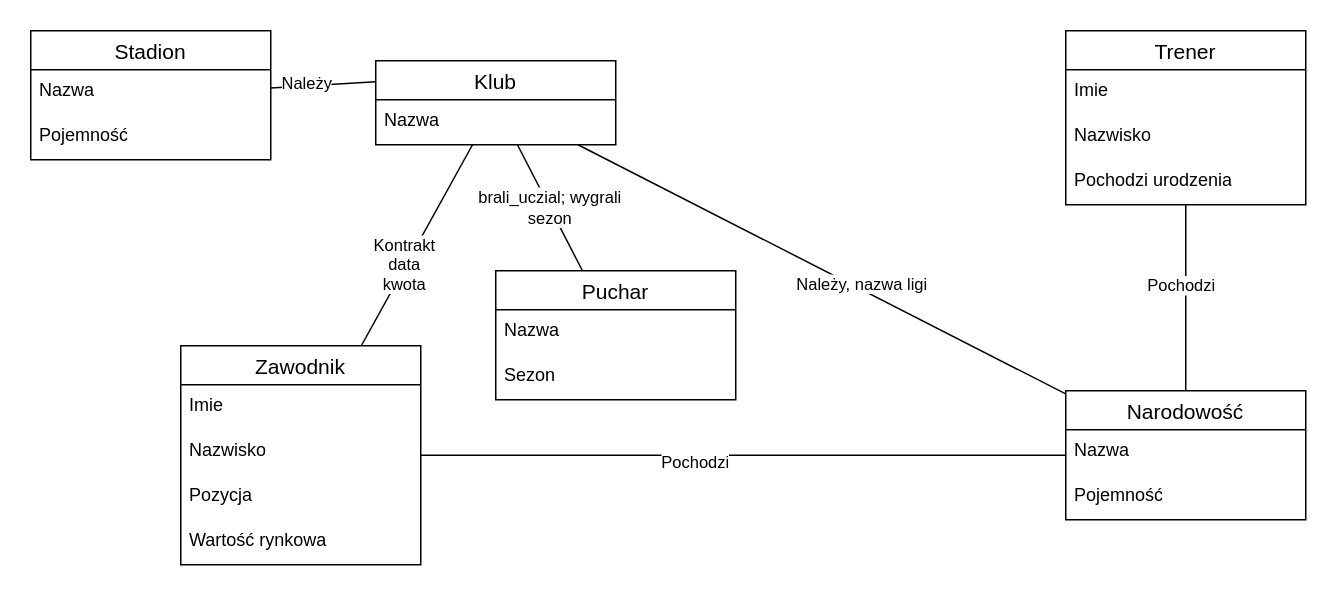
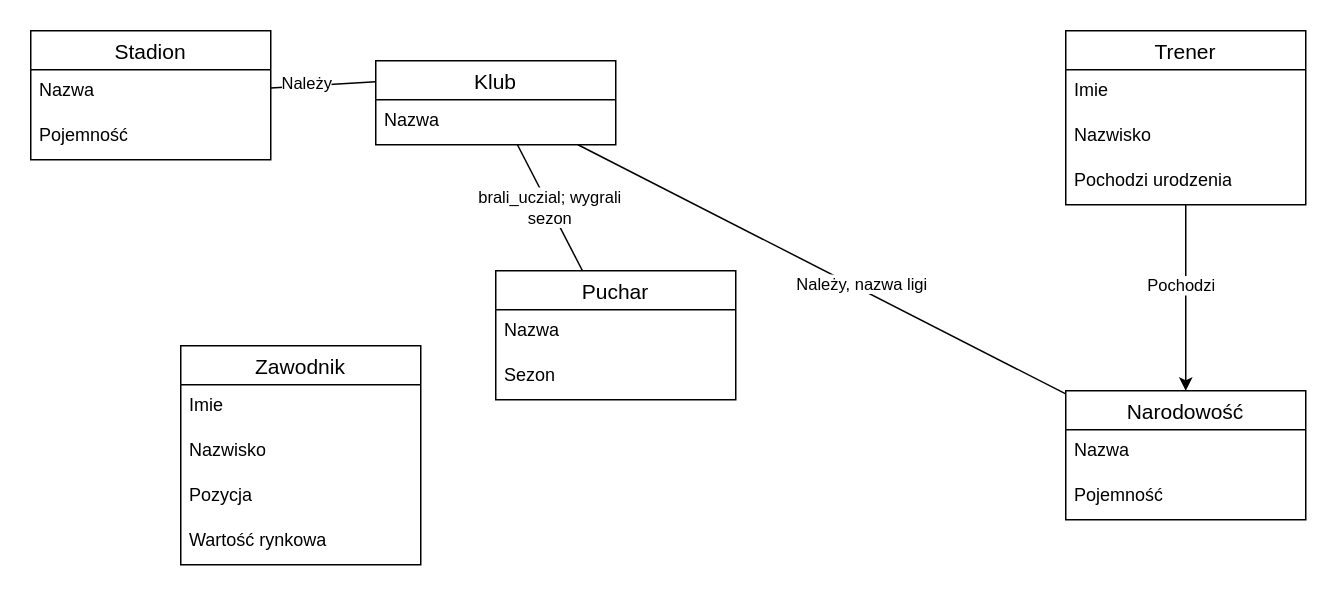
(437, 209) -> none
(1186, 383) -> (1186, 379)
(894, 455) -> none
